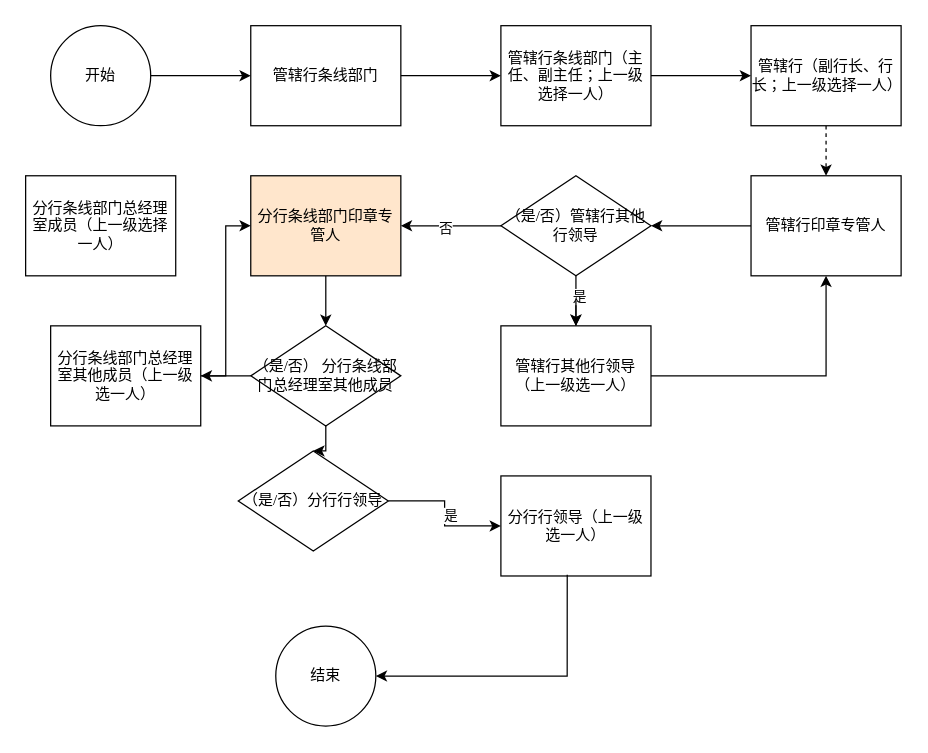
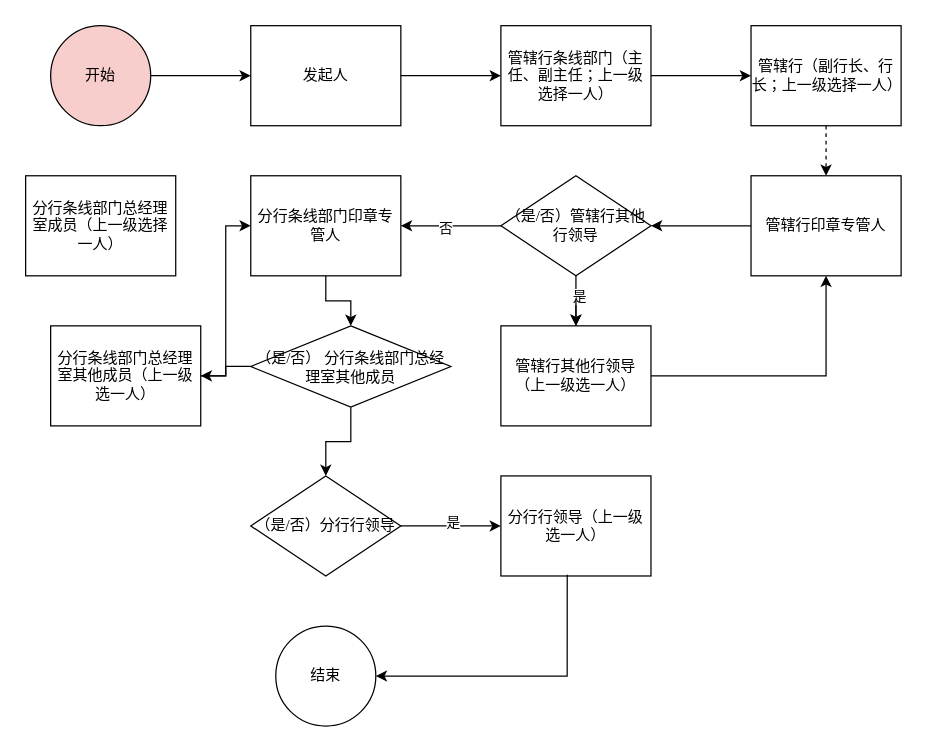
(101, 76) -> (101, 76)
(326, 76) -> (326, 76)
(326, 226) -> (326, 226)
(326, 376) -> (351, 366)
(313, 501) -> (326, 526)
